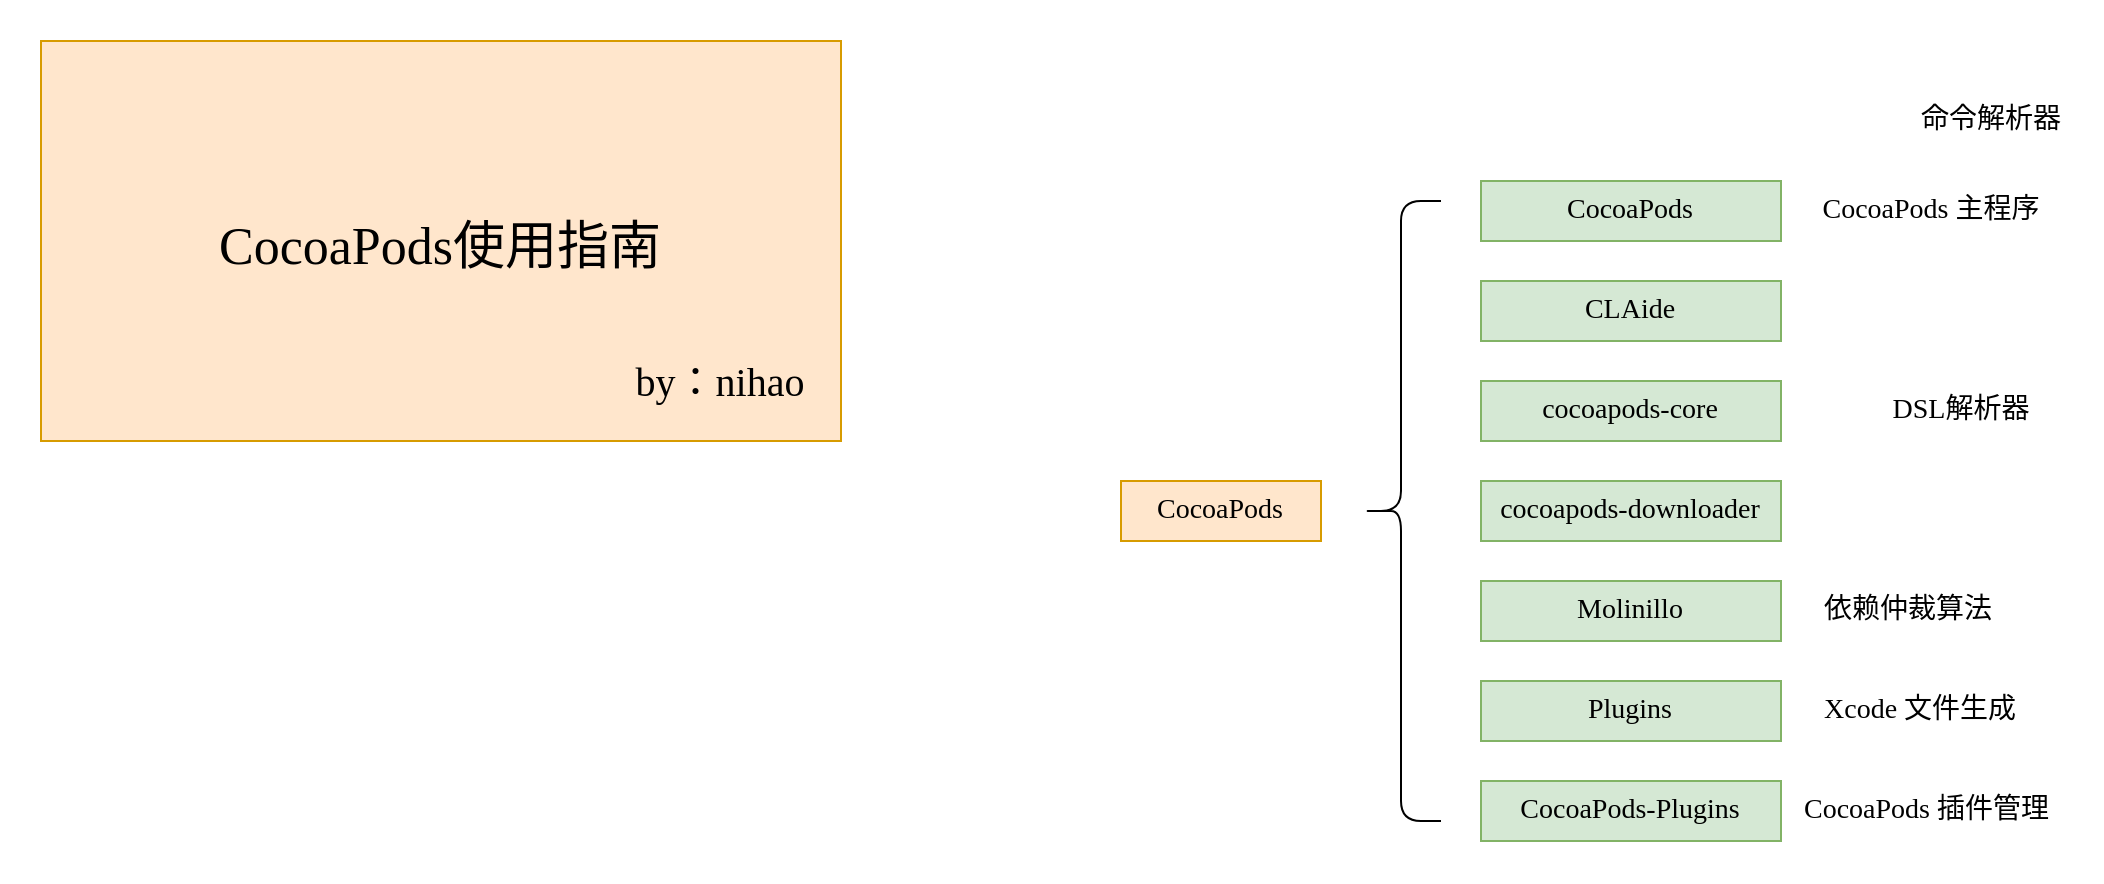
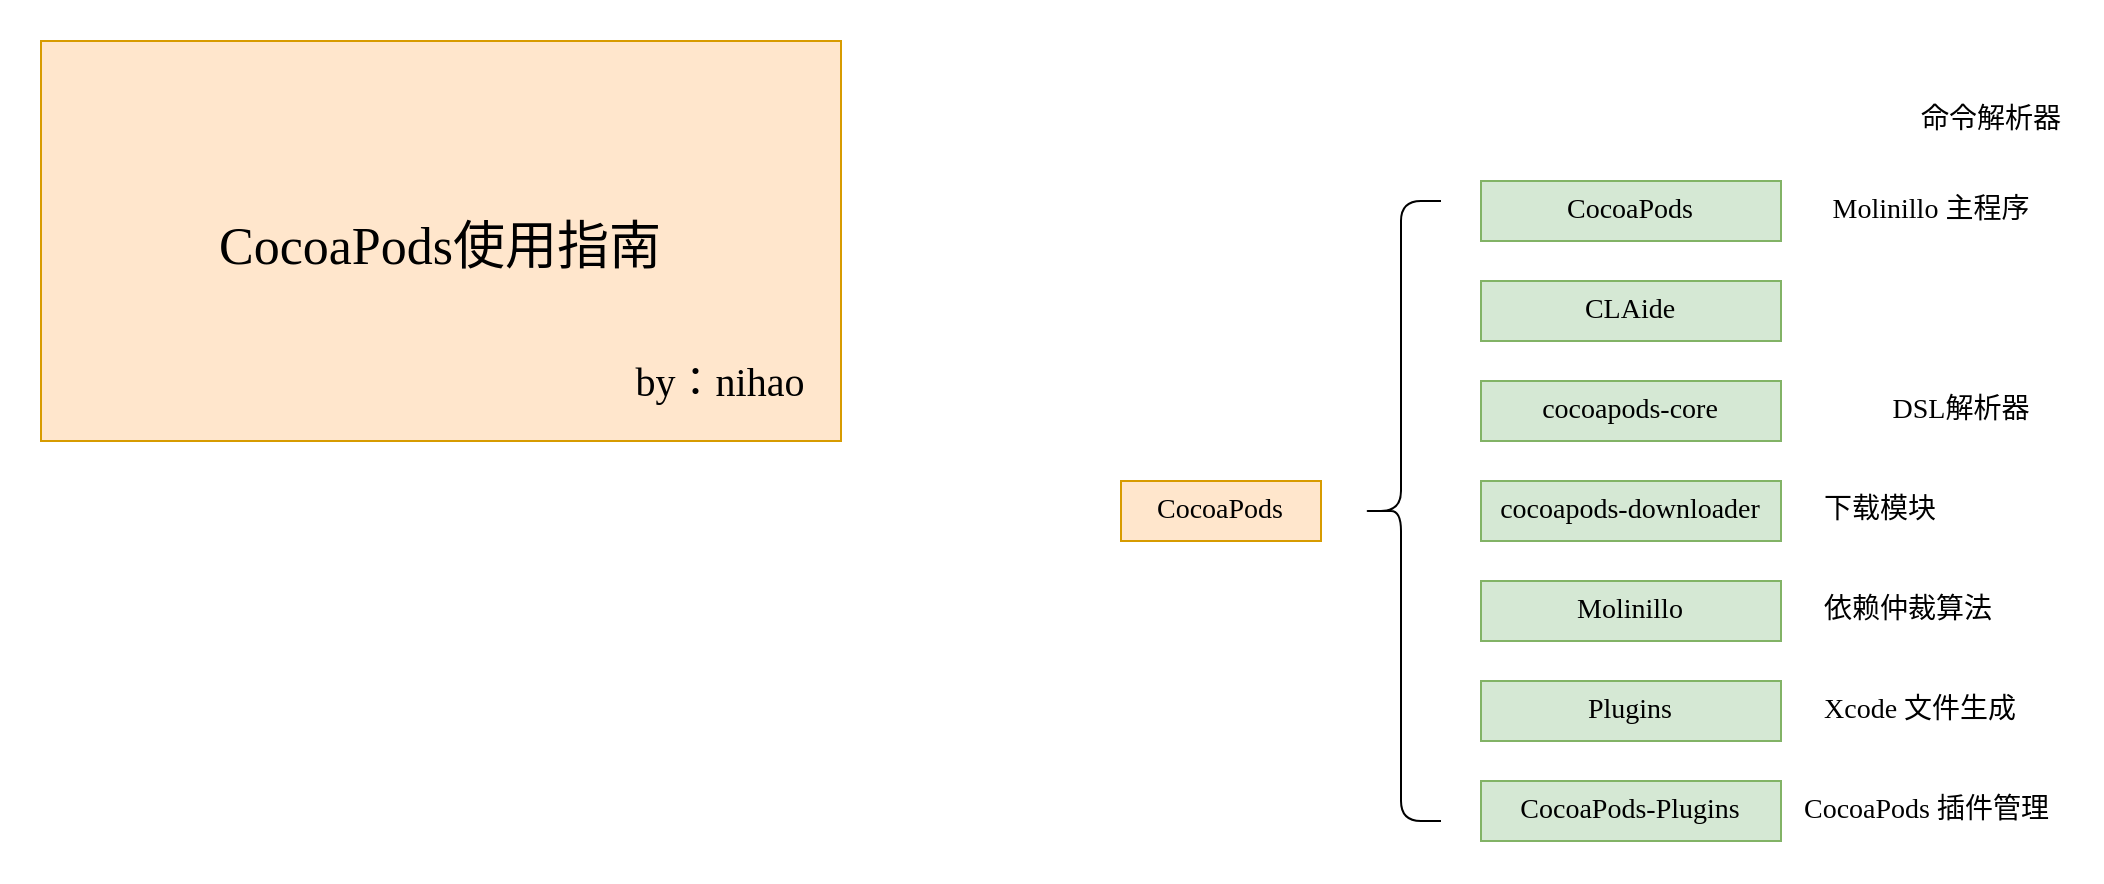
(1932, 211) -> (1932, 211)
none -> (1891, 511)
